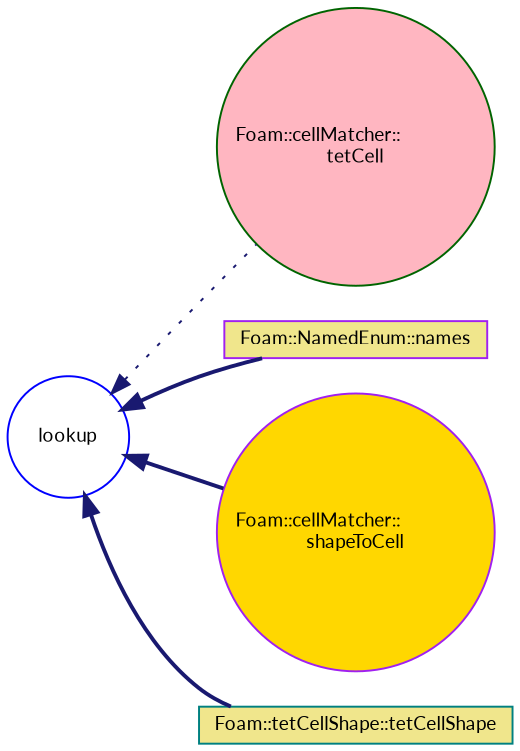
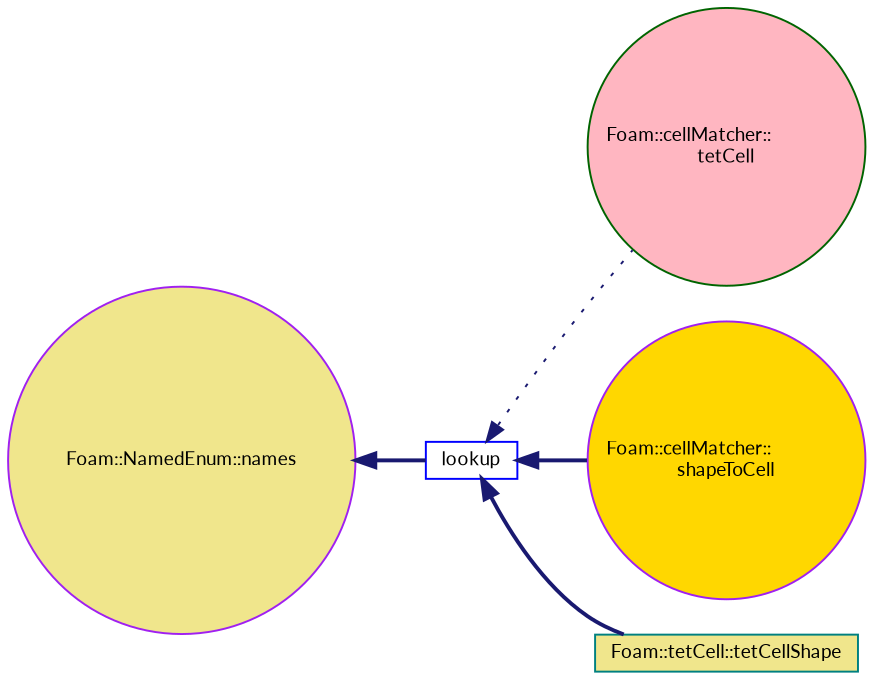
(356, 340) -> (182, 460)
(200, 376) -> (401, 460)
(68, 437) -> (472, 460)
(356, 725) -> (727, 653)
